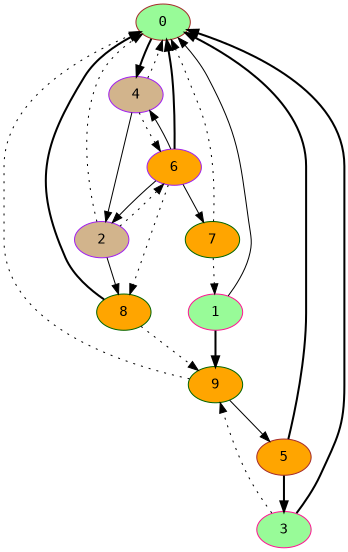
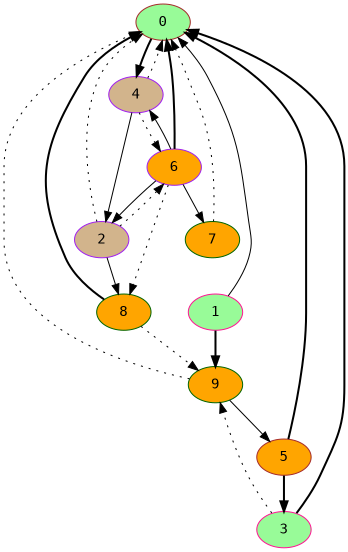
(214, 271) -> none
